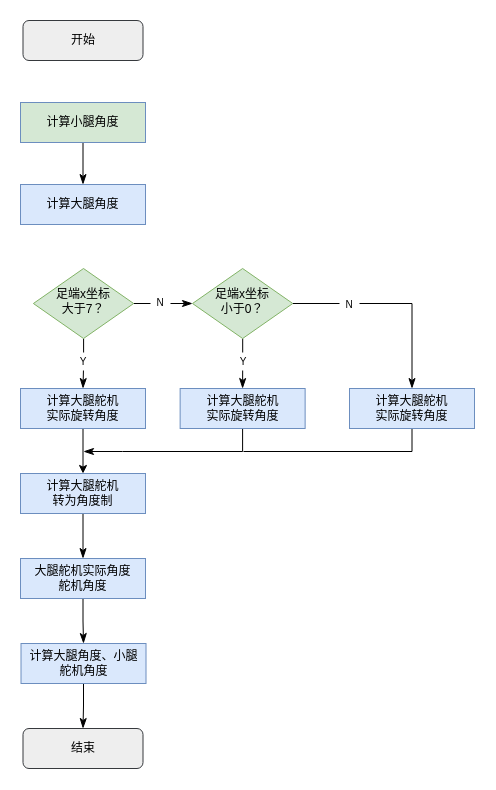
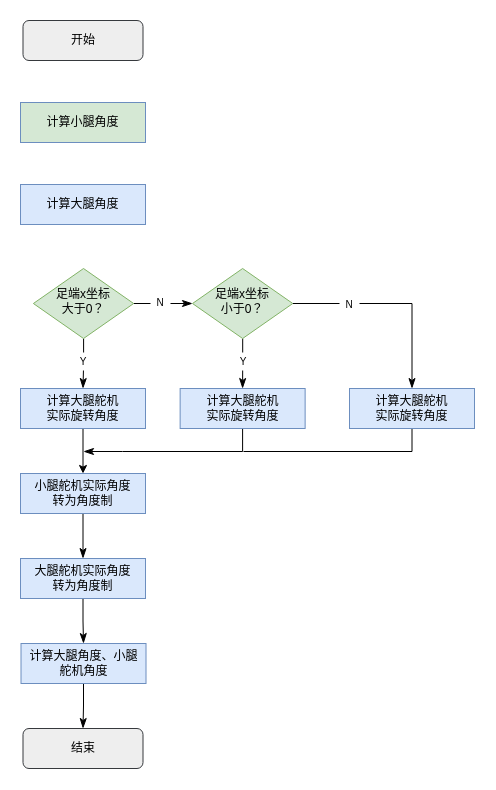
(83, 160) -> none
(84, 302) -> (84, 302)
(83, 494) -> (83, 494)
(83, 579) -> (83, 579)
